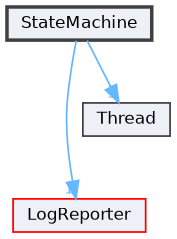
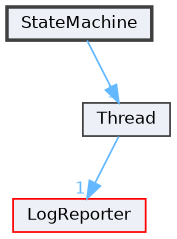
(67, 111) -> (107, 160)
